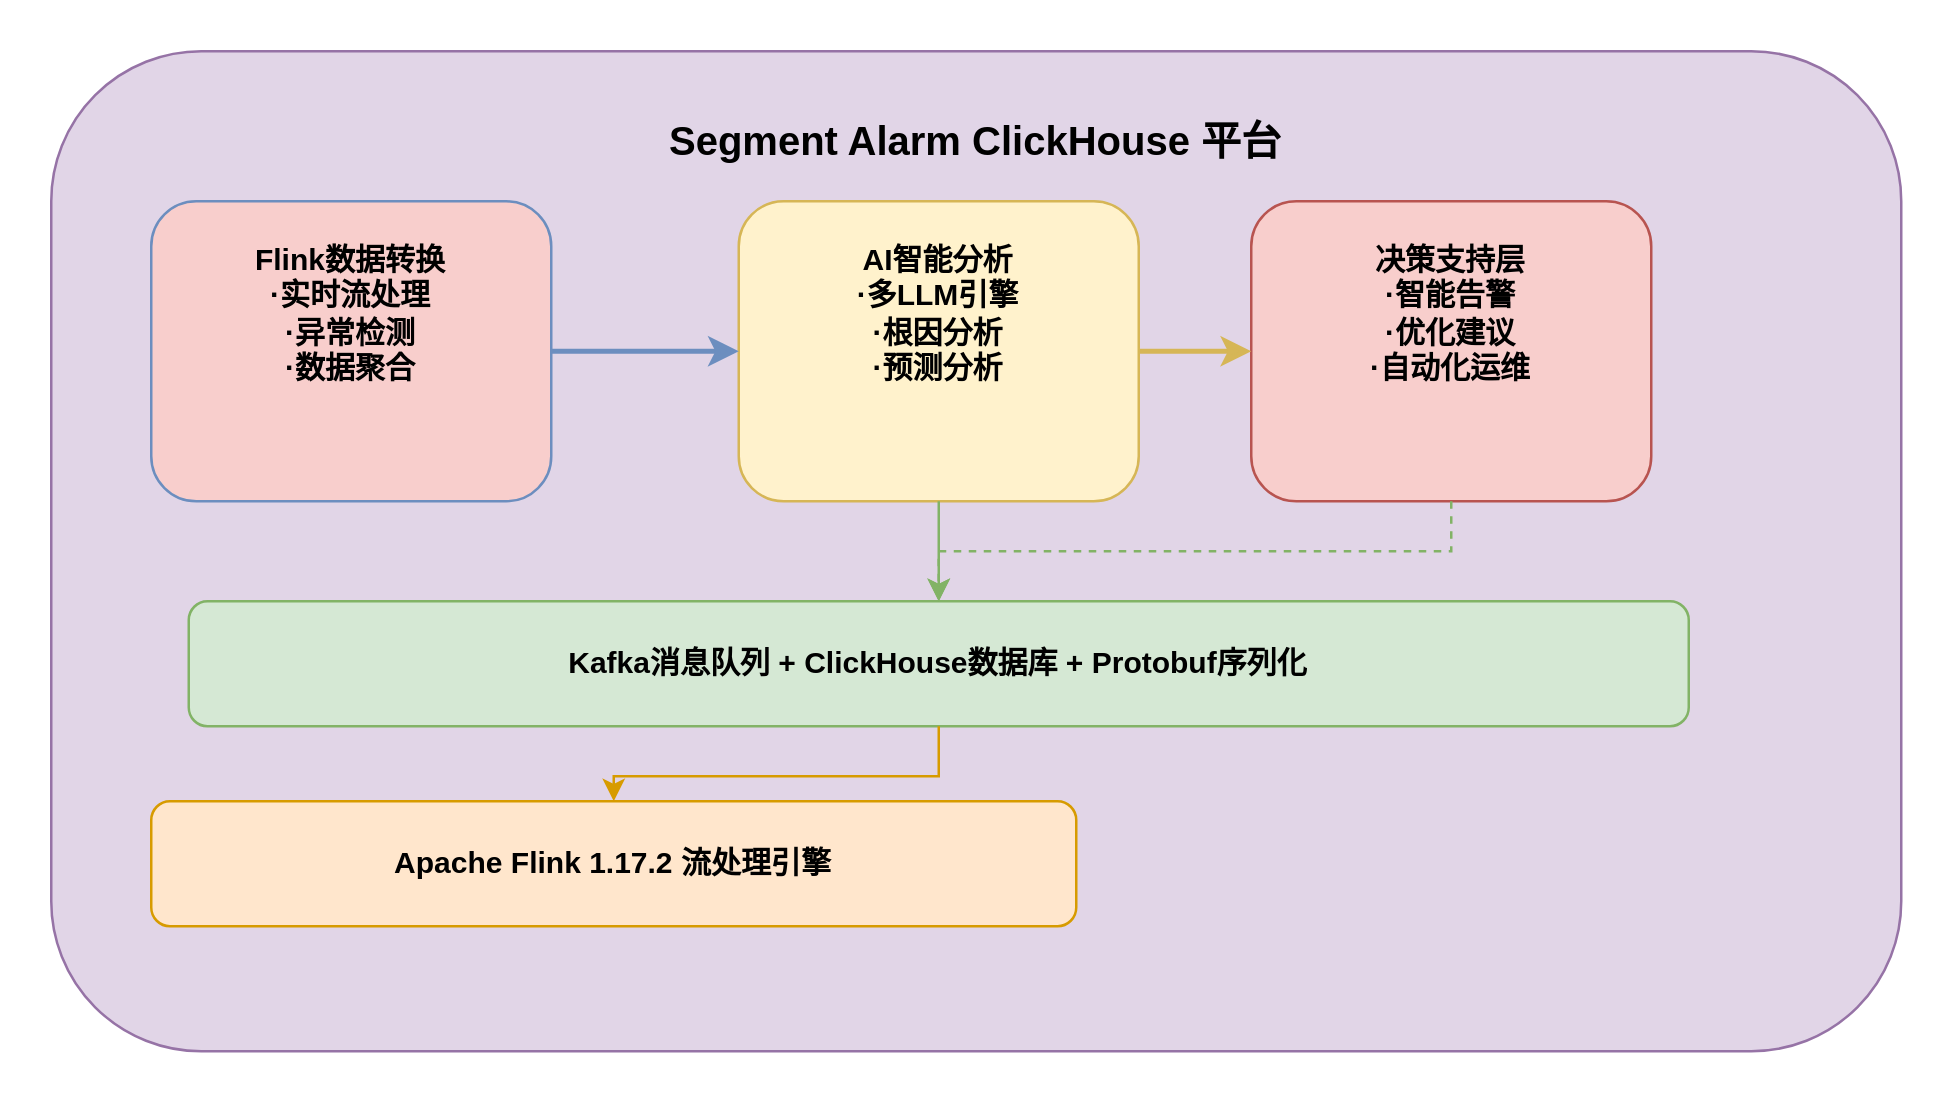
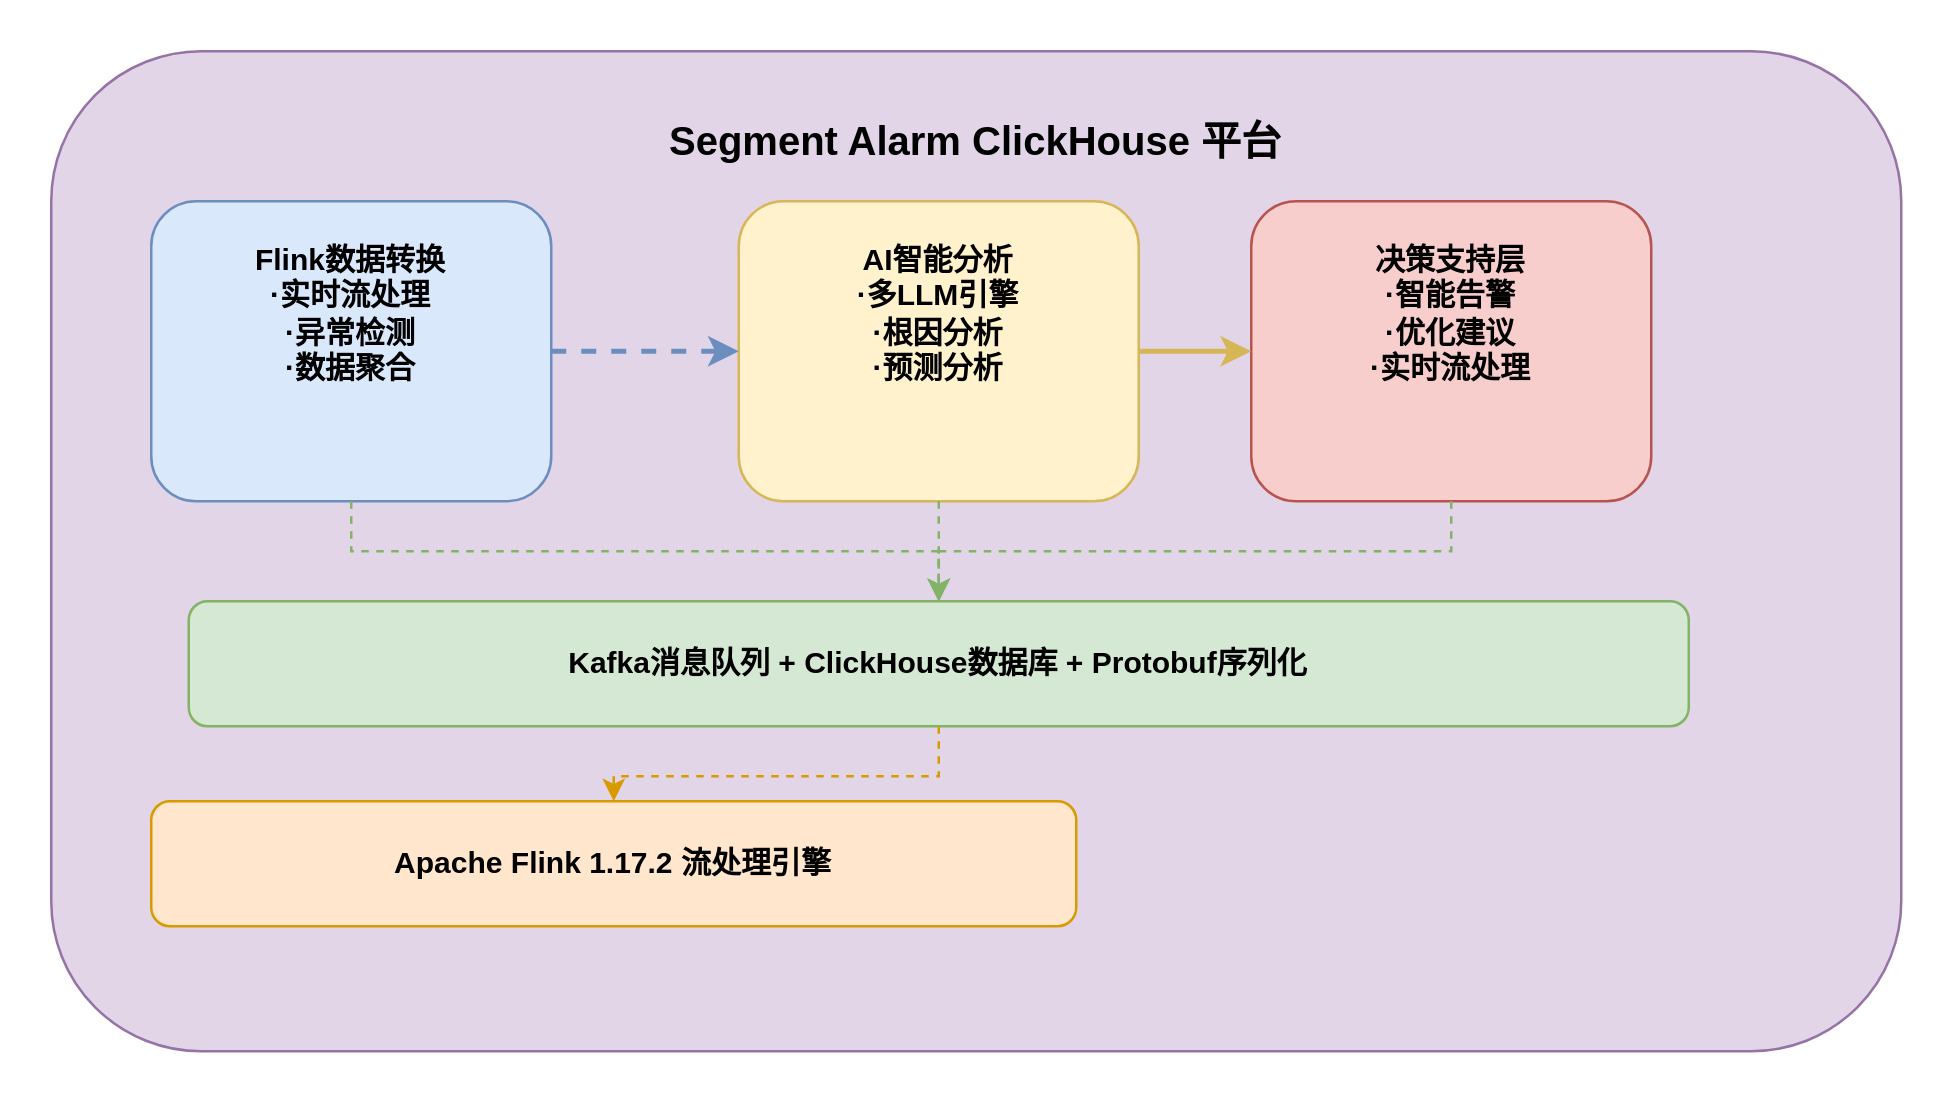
(1451, 316) -> (1451, 316)
(351, 351) -> (351, 351)
(573, 351) -> (573, 351)
(939, 526) -> (939, 526)
none -> (617, 551)
(797, 776) -> (797, 776)
